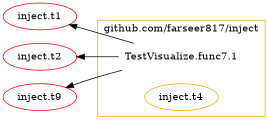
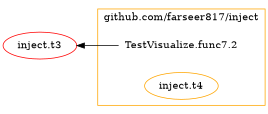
(40, 16) -> none
(40, 57) -> none
(181, 57) -> (181, 46)
(40, 97) -> (40, 46)
